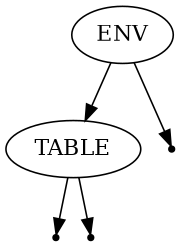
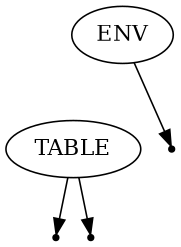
(101, 84) -> none
